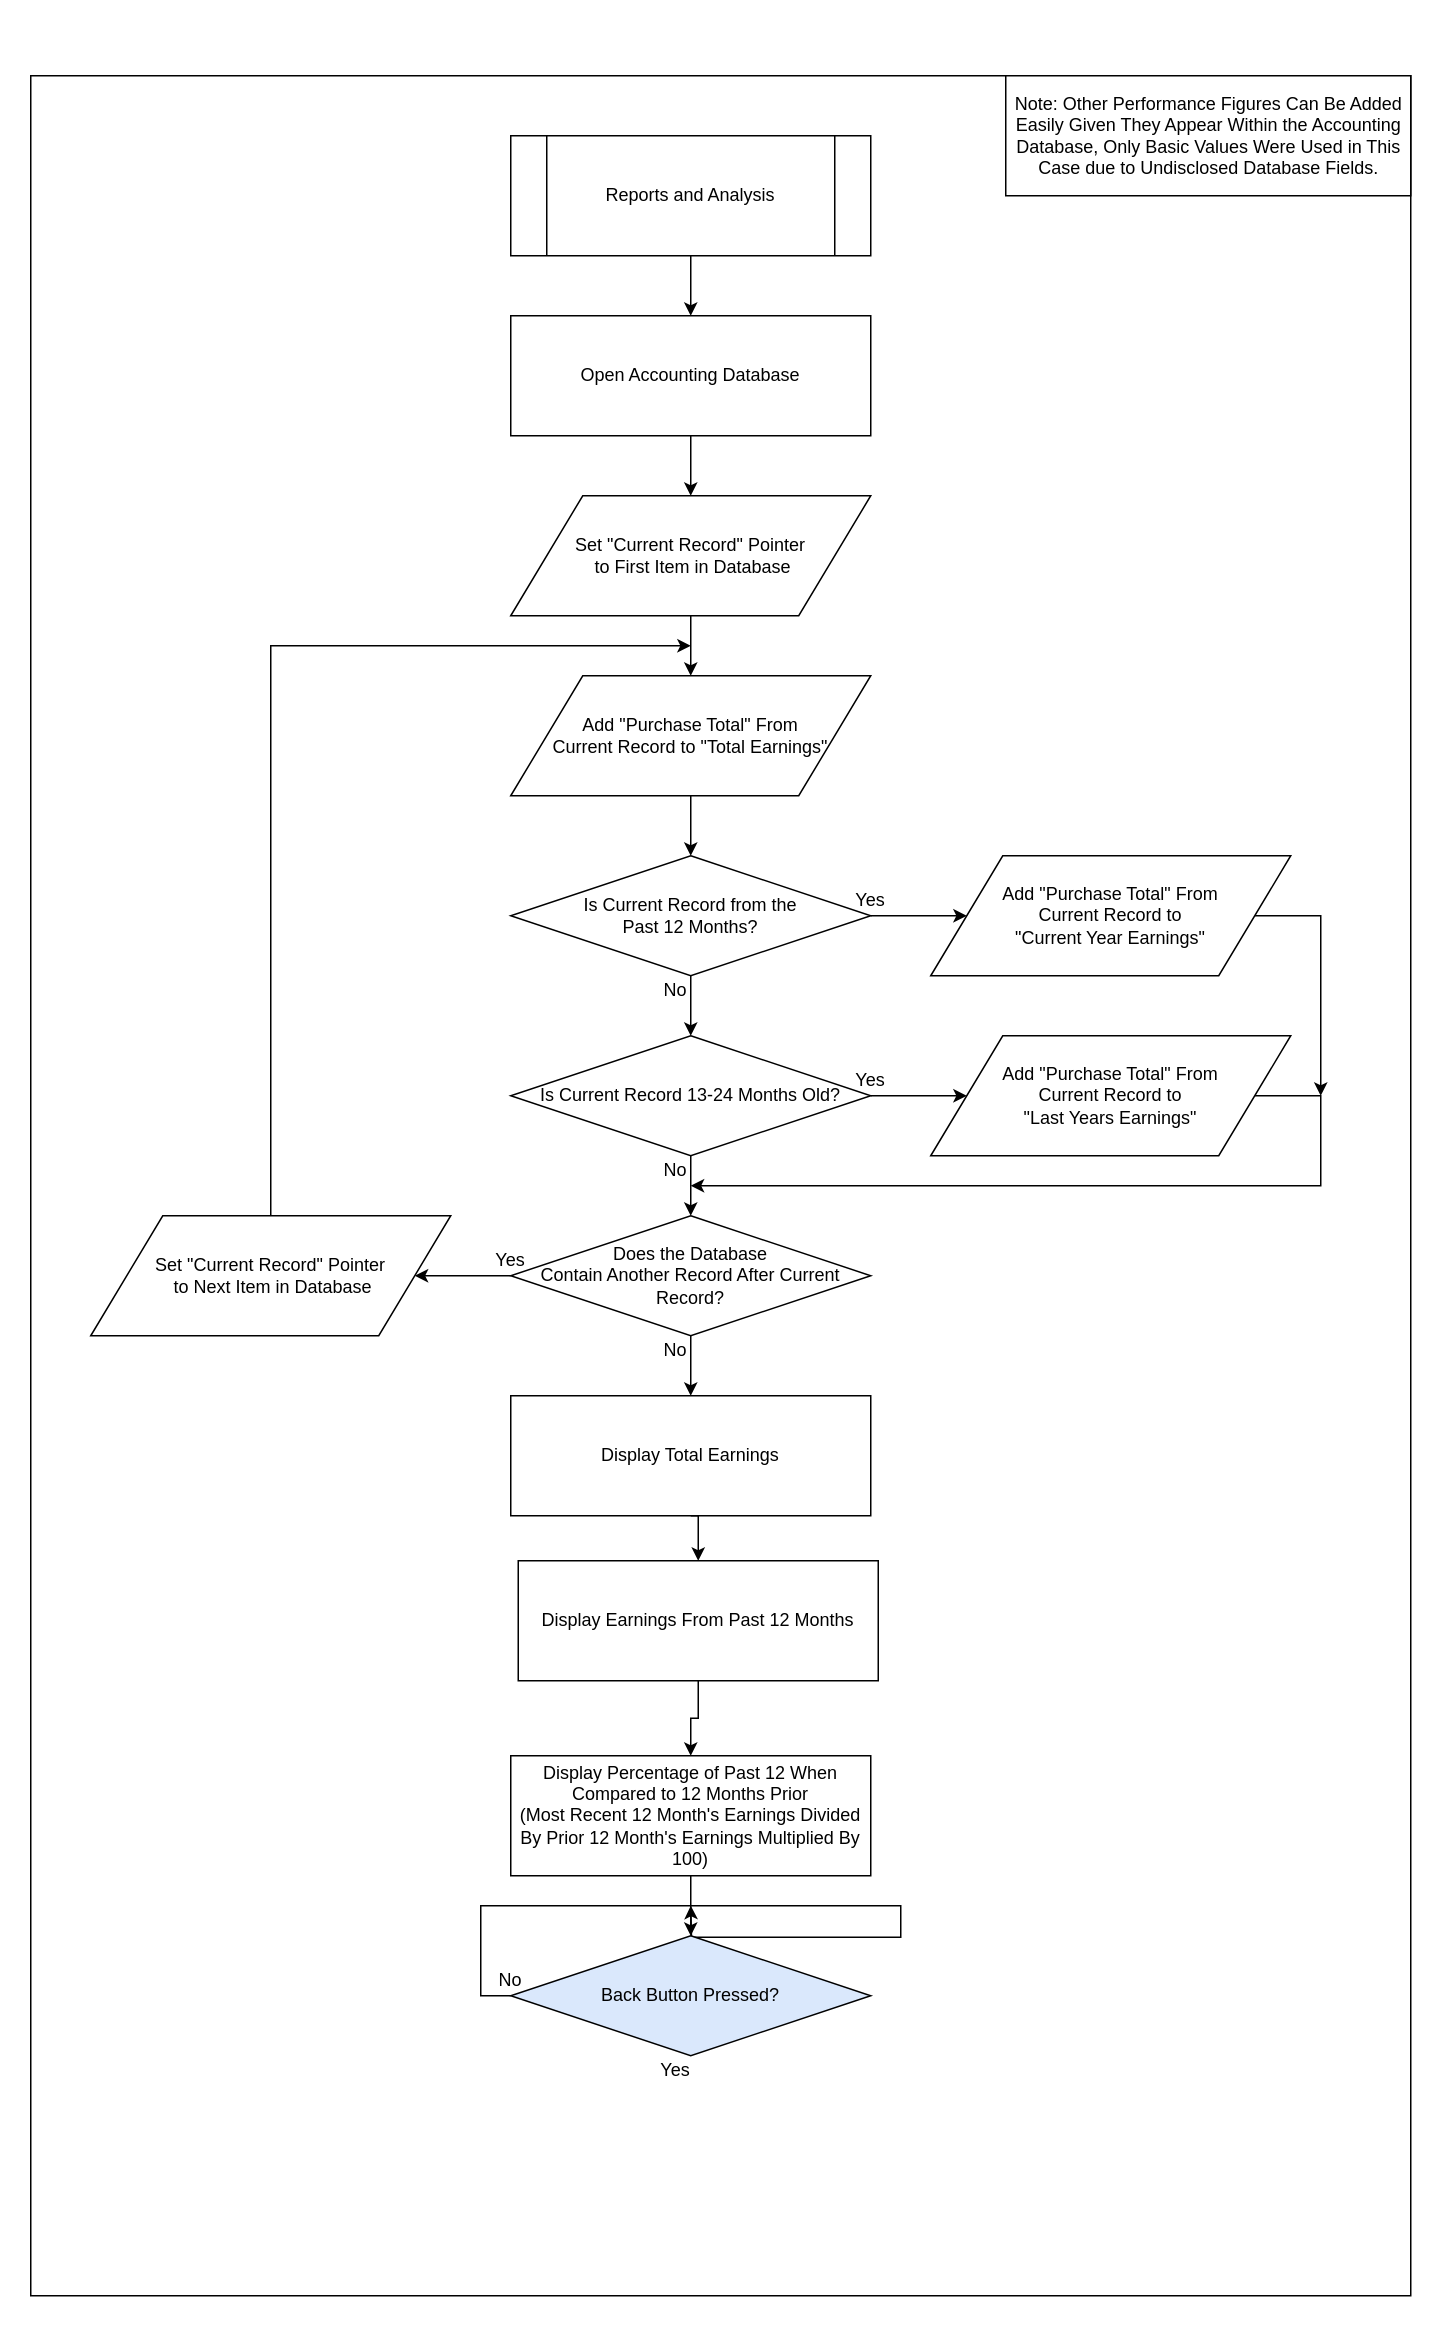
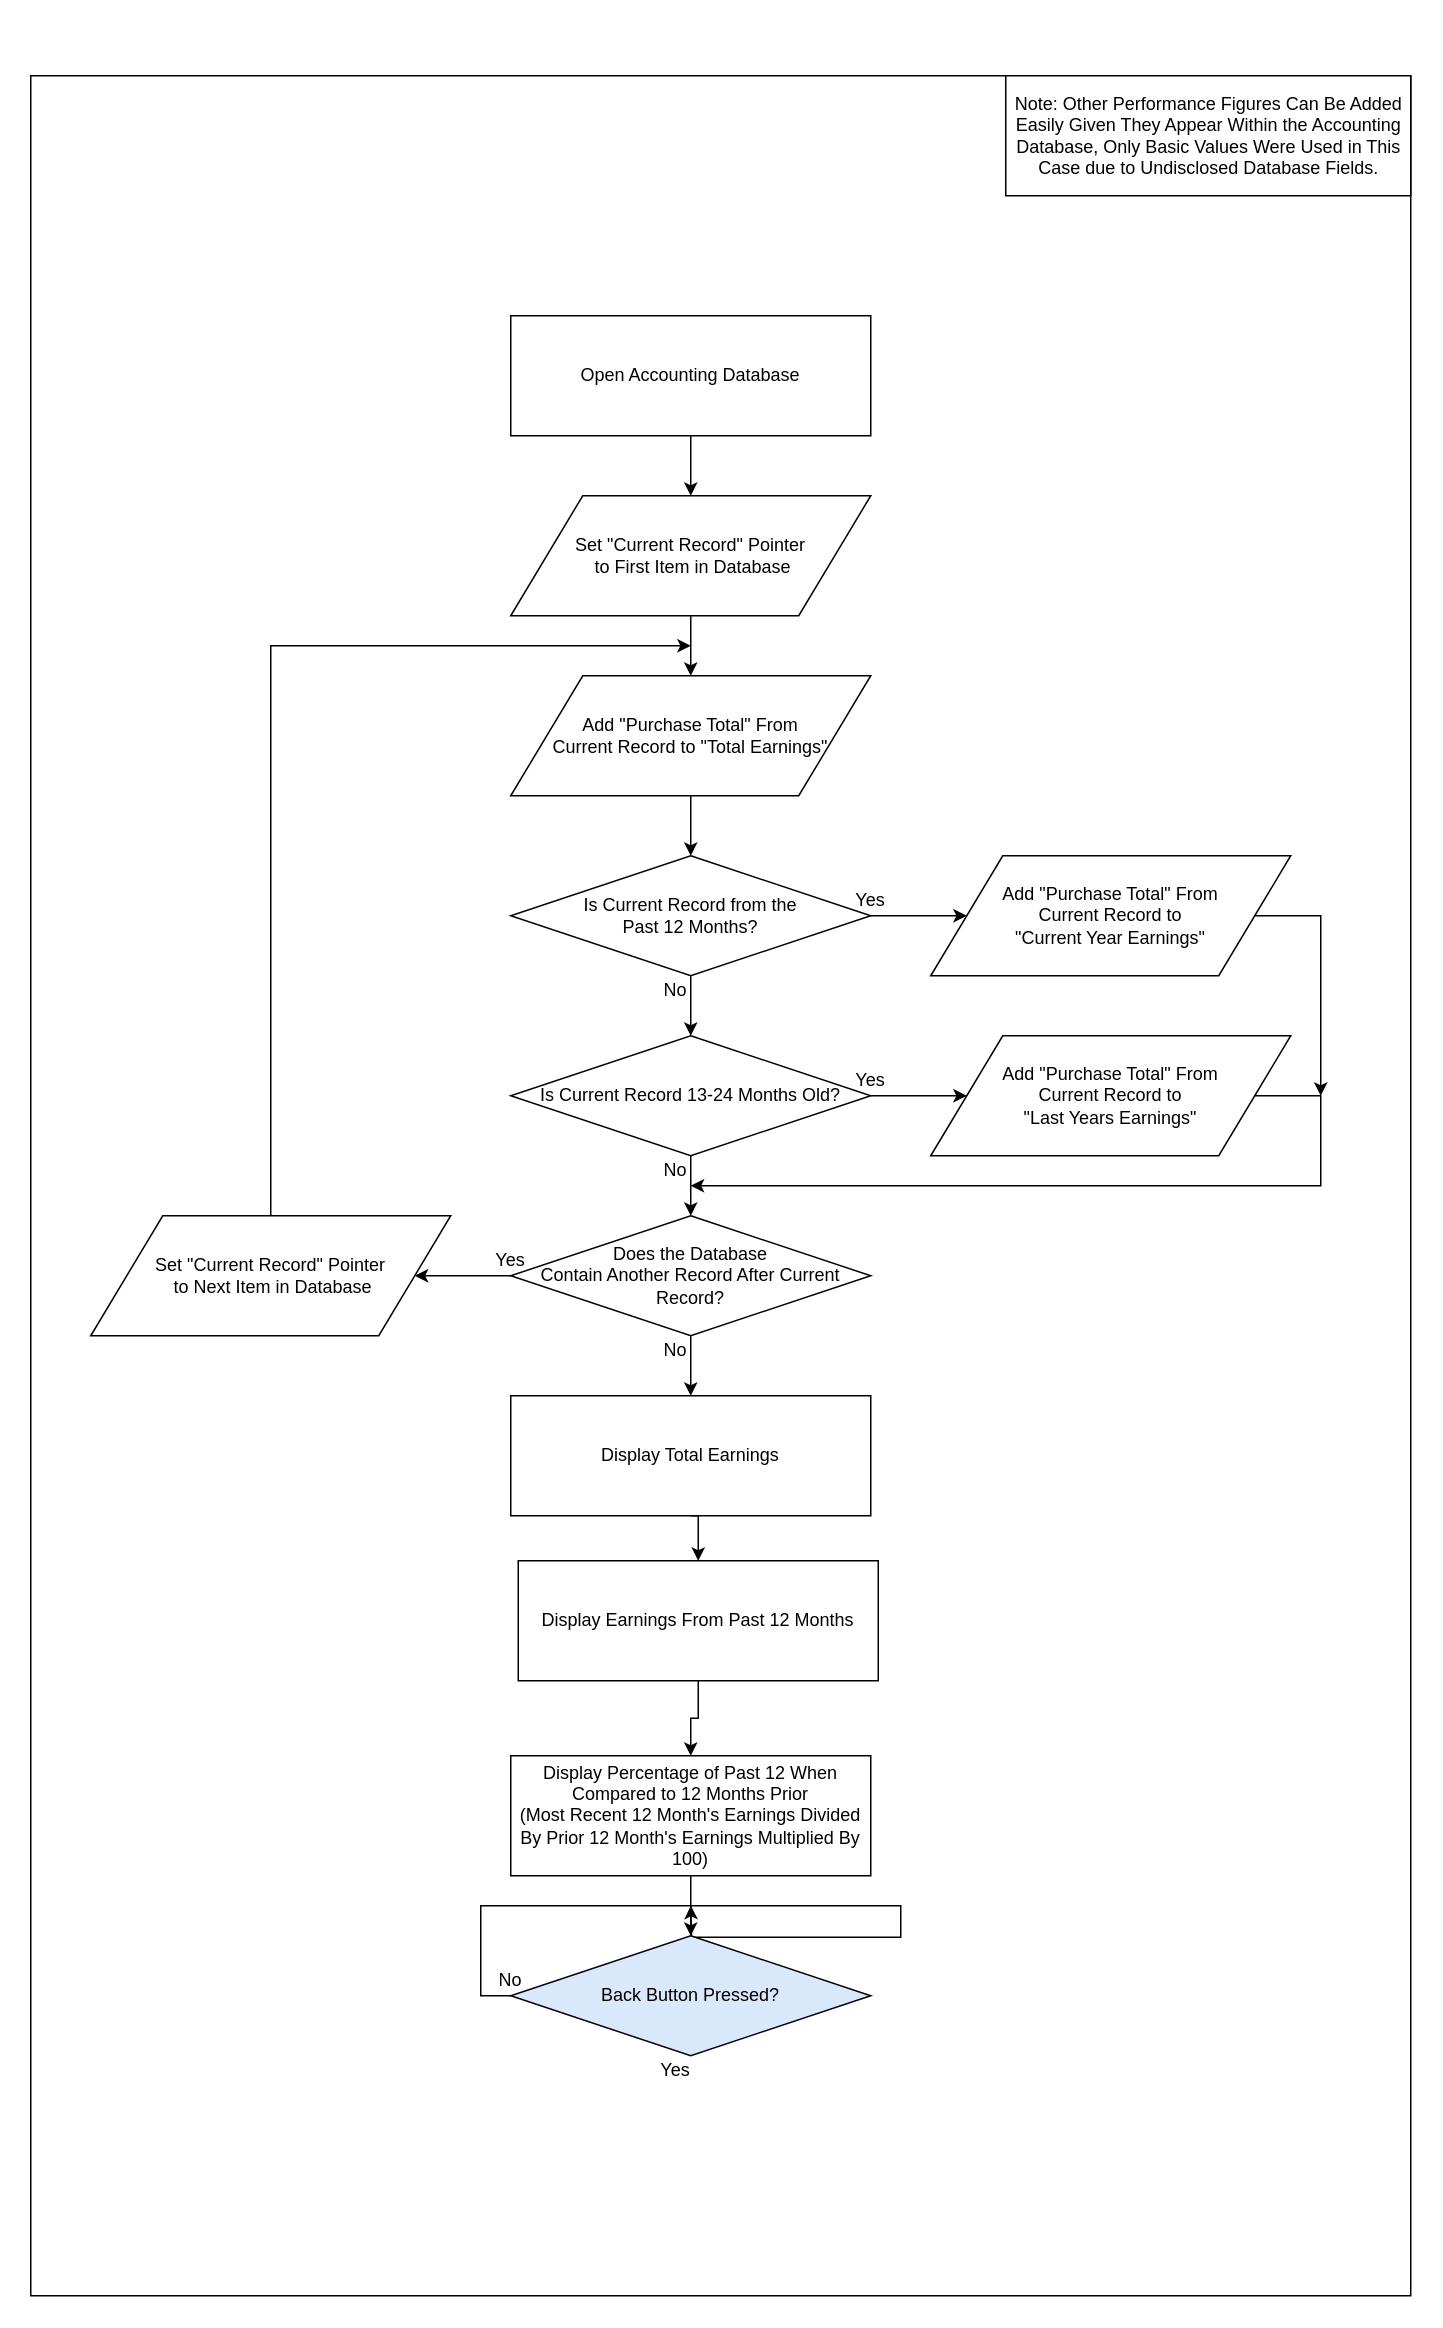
(691, 196) -> none
(691, 281) -> none
